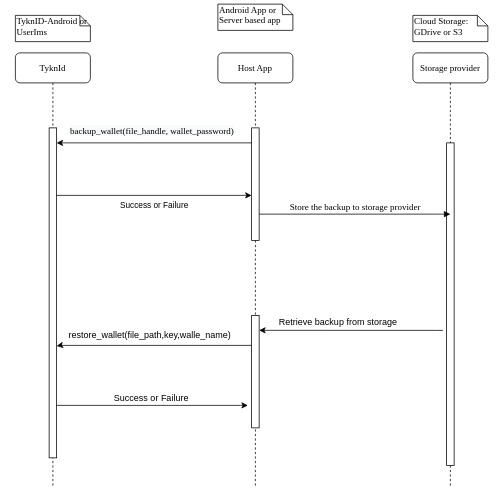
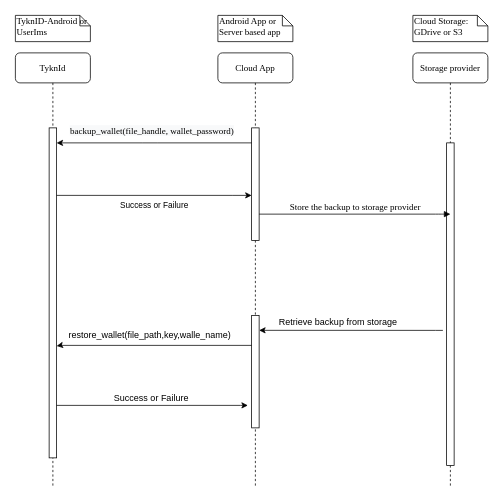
(255, 17) -> (255, 29)
(255, 68) -> (255, 68)
